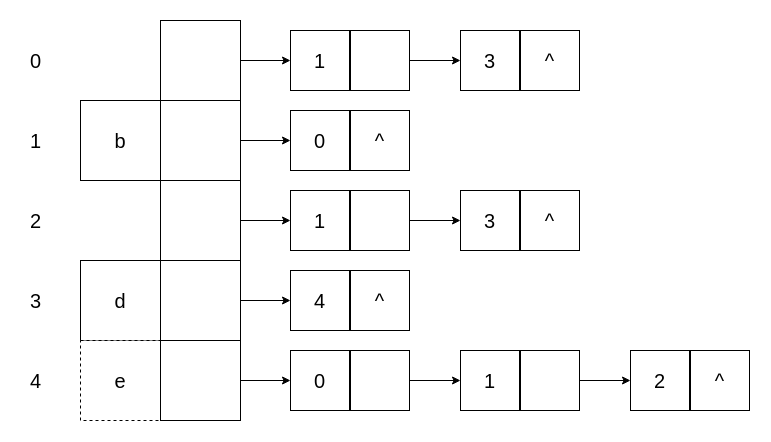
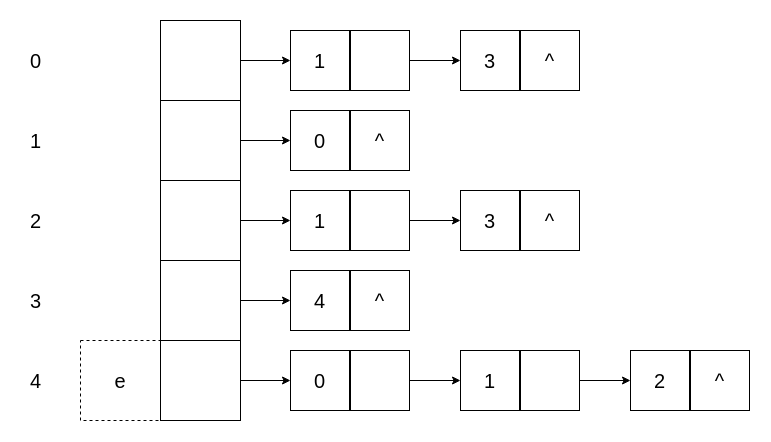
(121, 141) -> none
(121, 301) -> none
